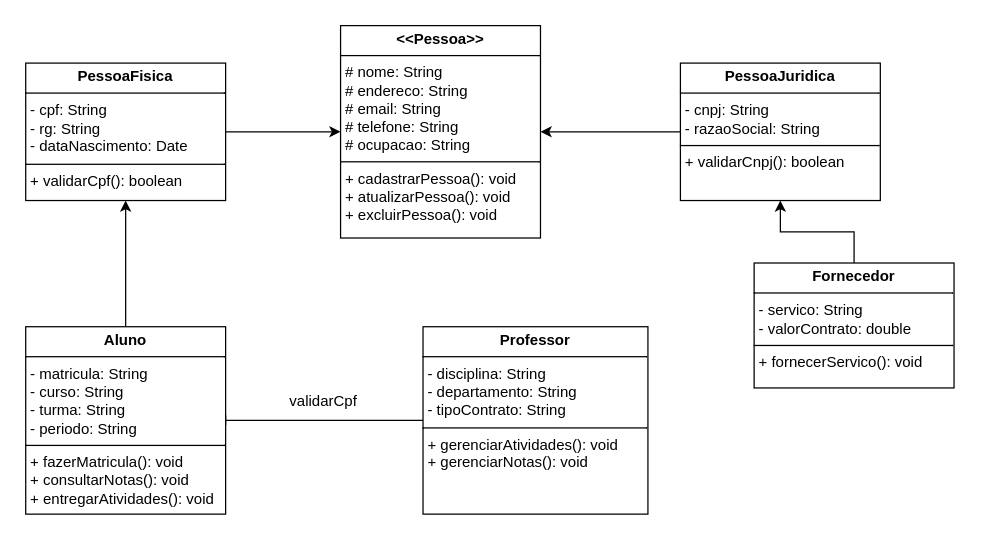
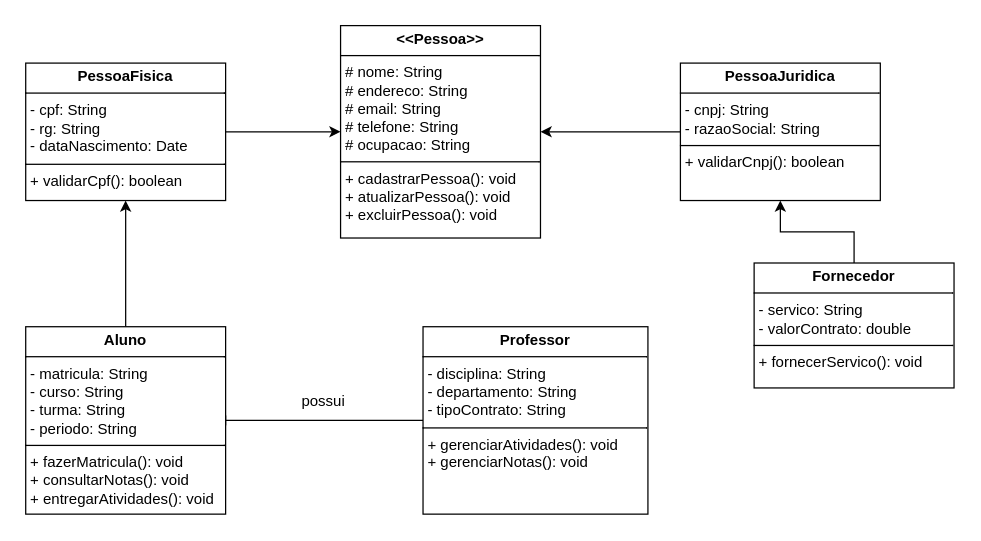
(323, 401) -> (323, 401)
